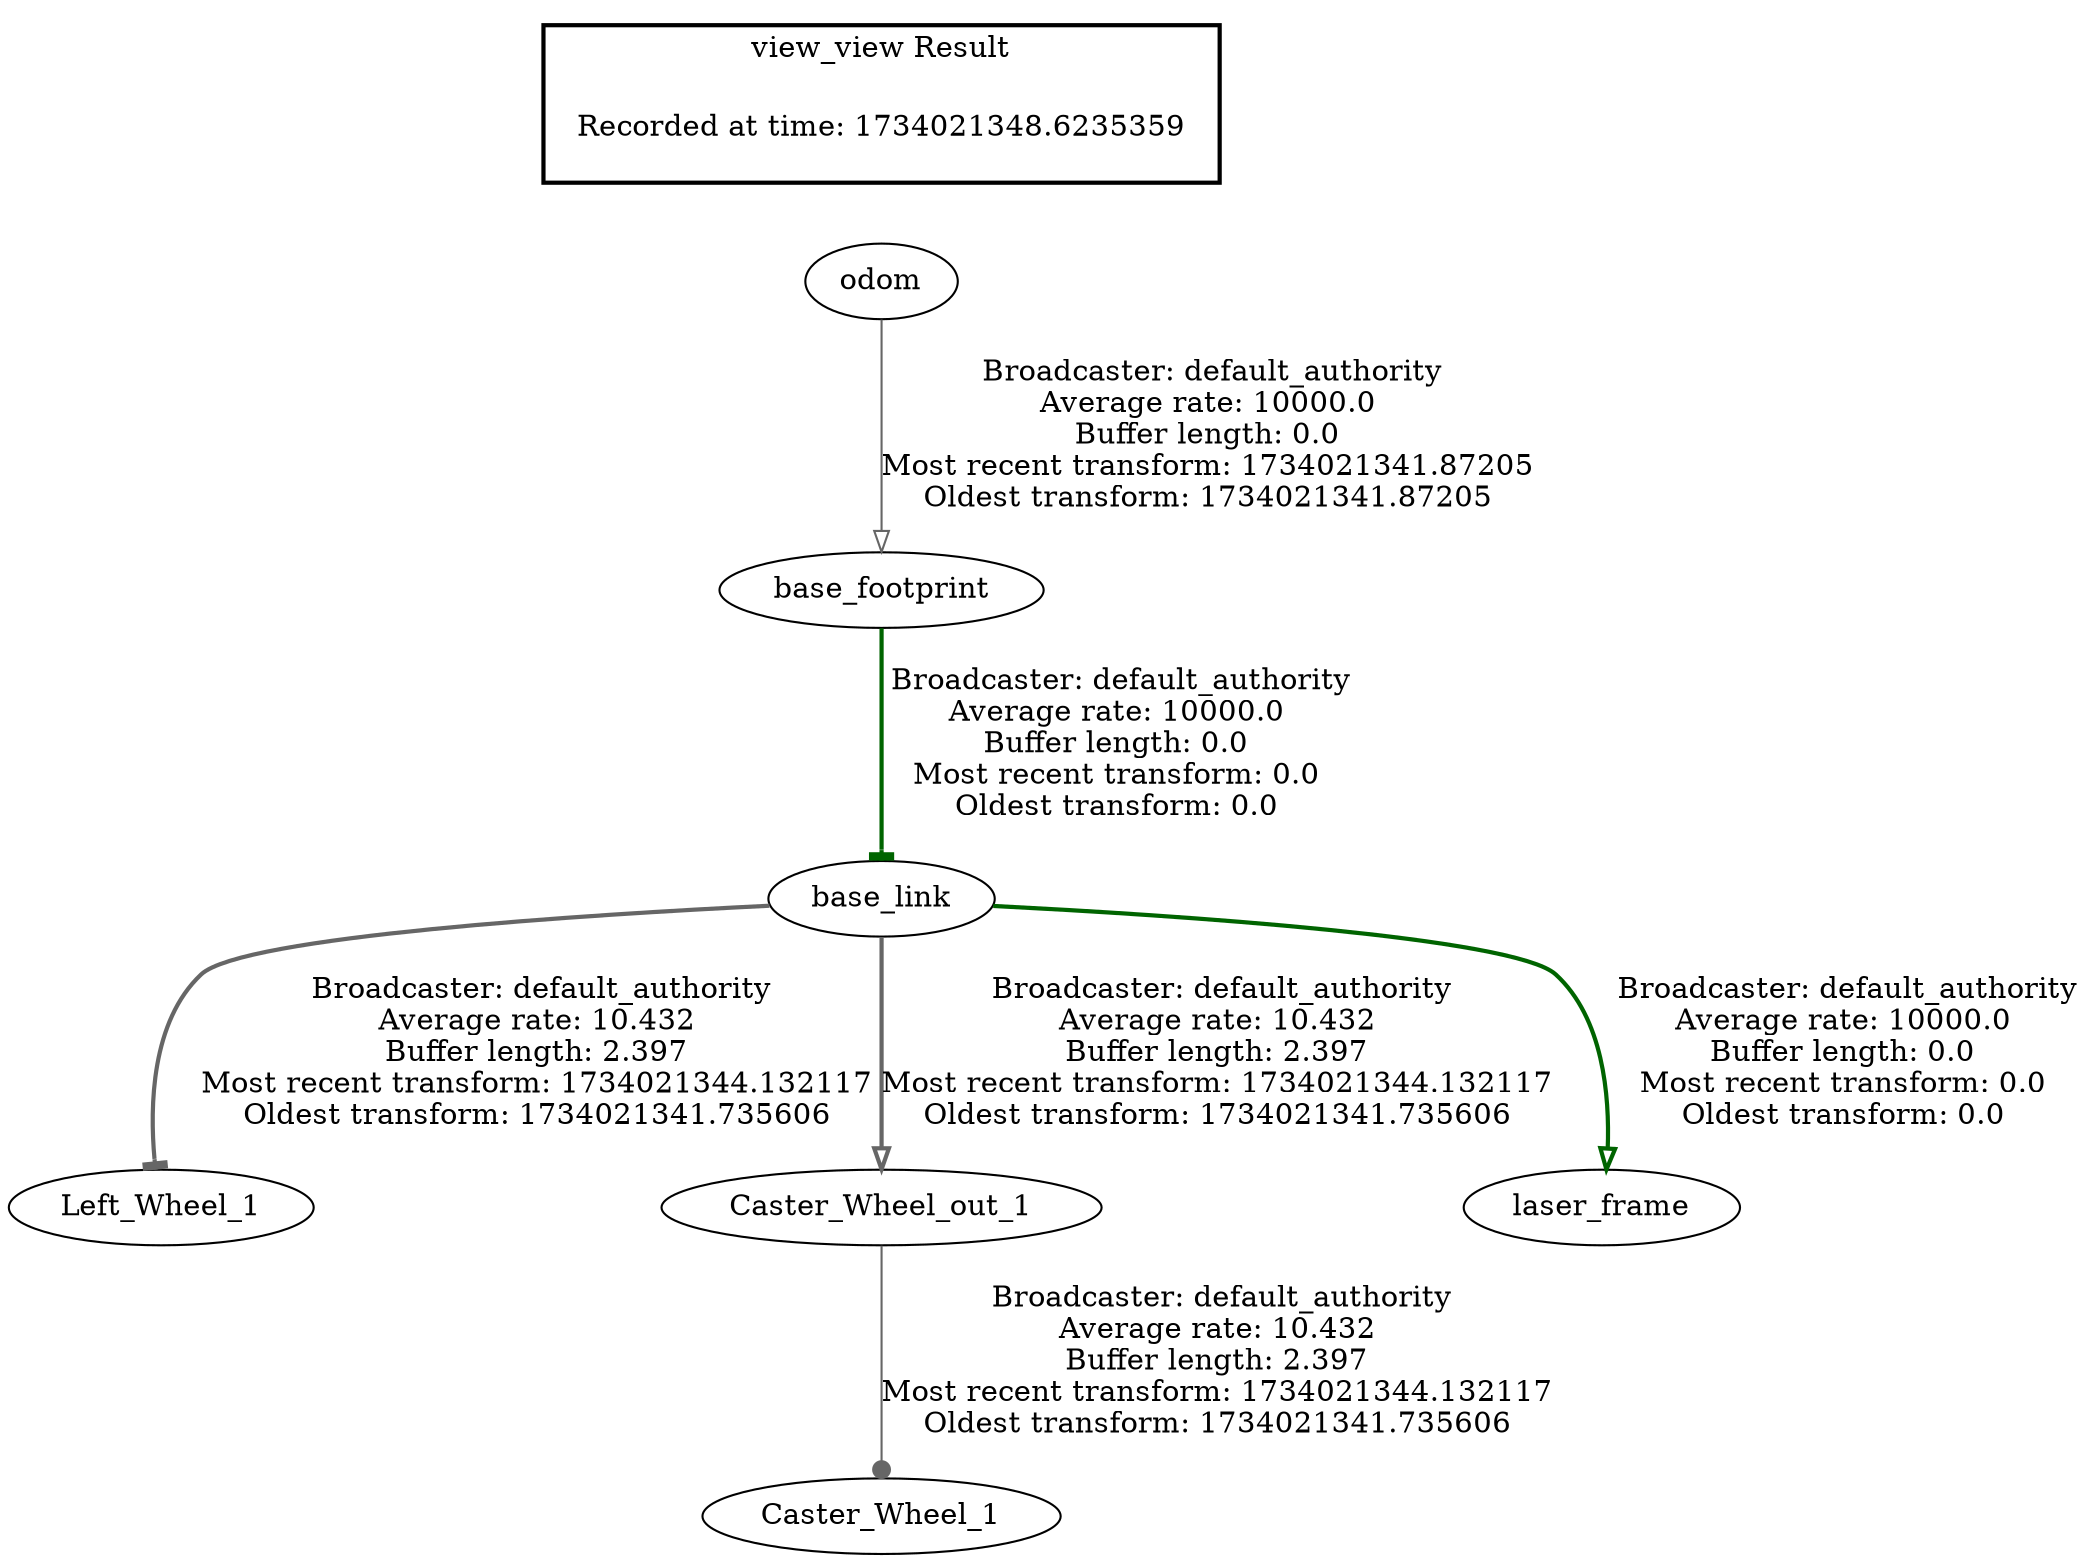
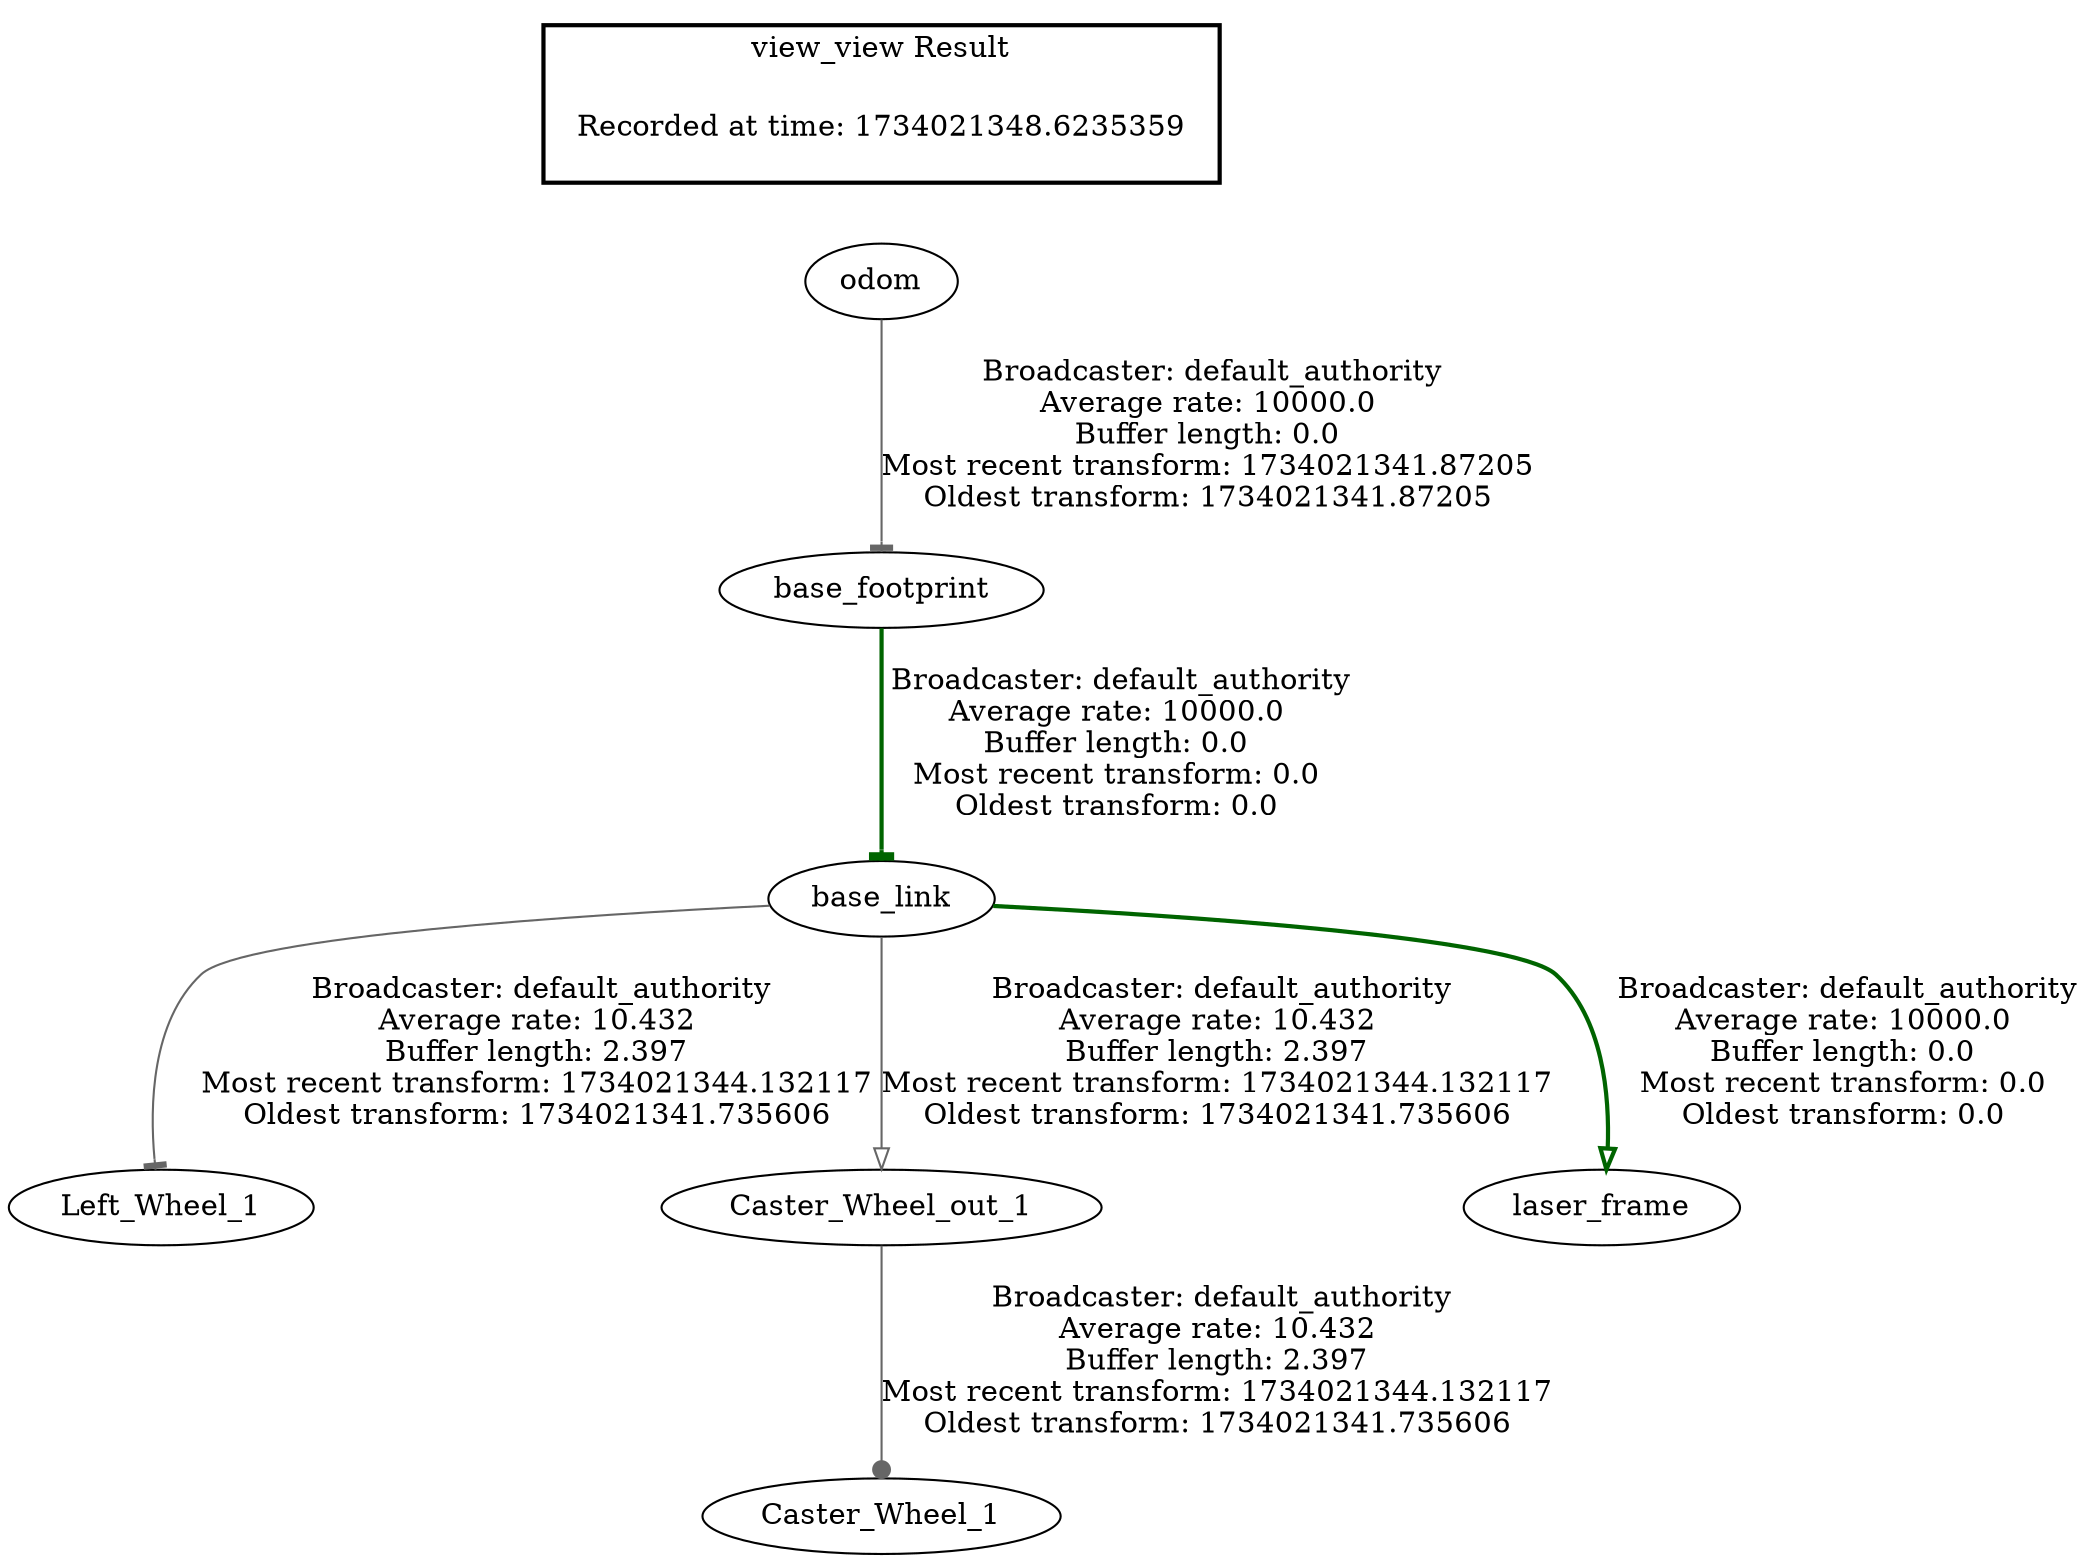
(882, 425) -> (882, 430)
(385, 934) -> (385, 934)
(882, 1043) -> (882, 1043)
